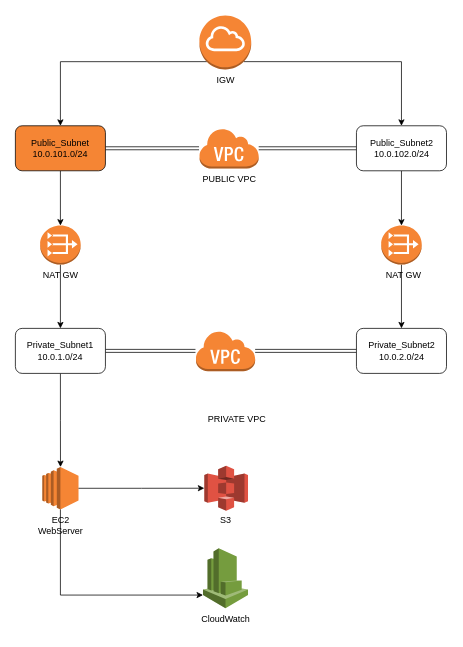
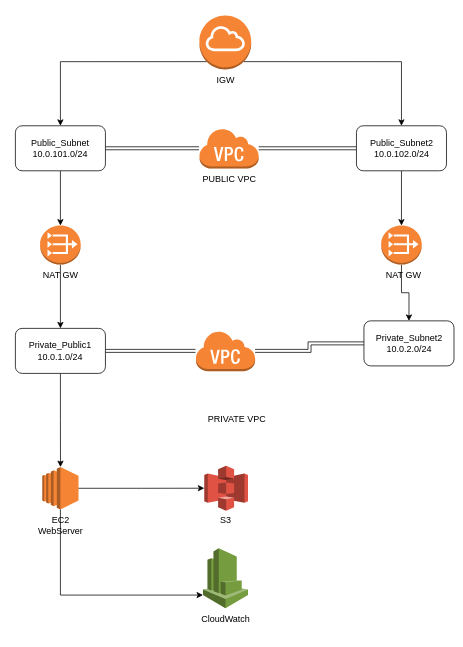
(60, 148) -> (60, 148)
(60, 351) -> (60, 351)
(401, 351) -> (409, 343)
